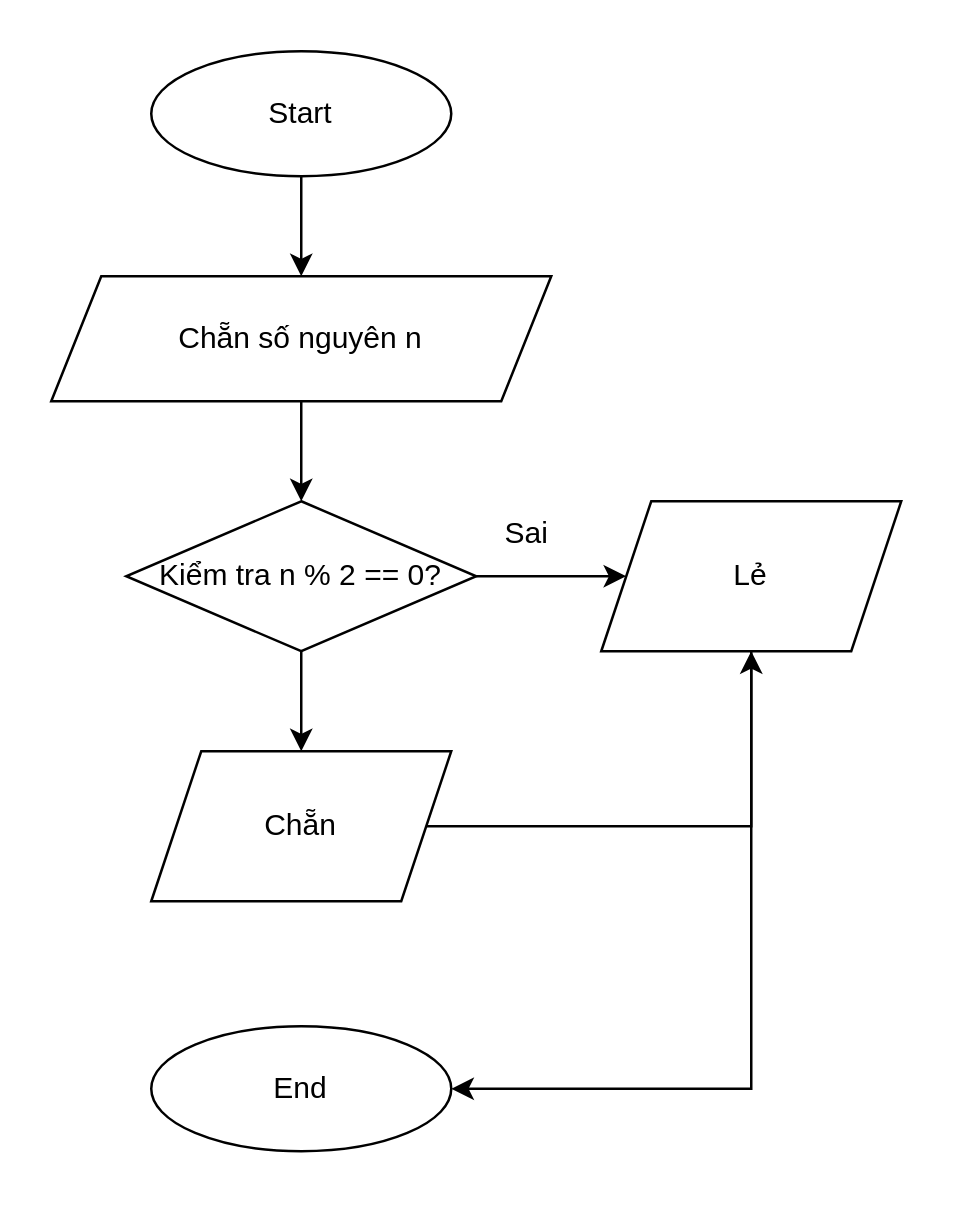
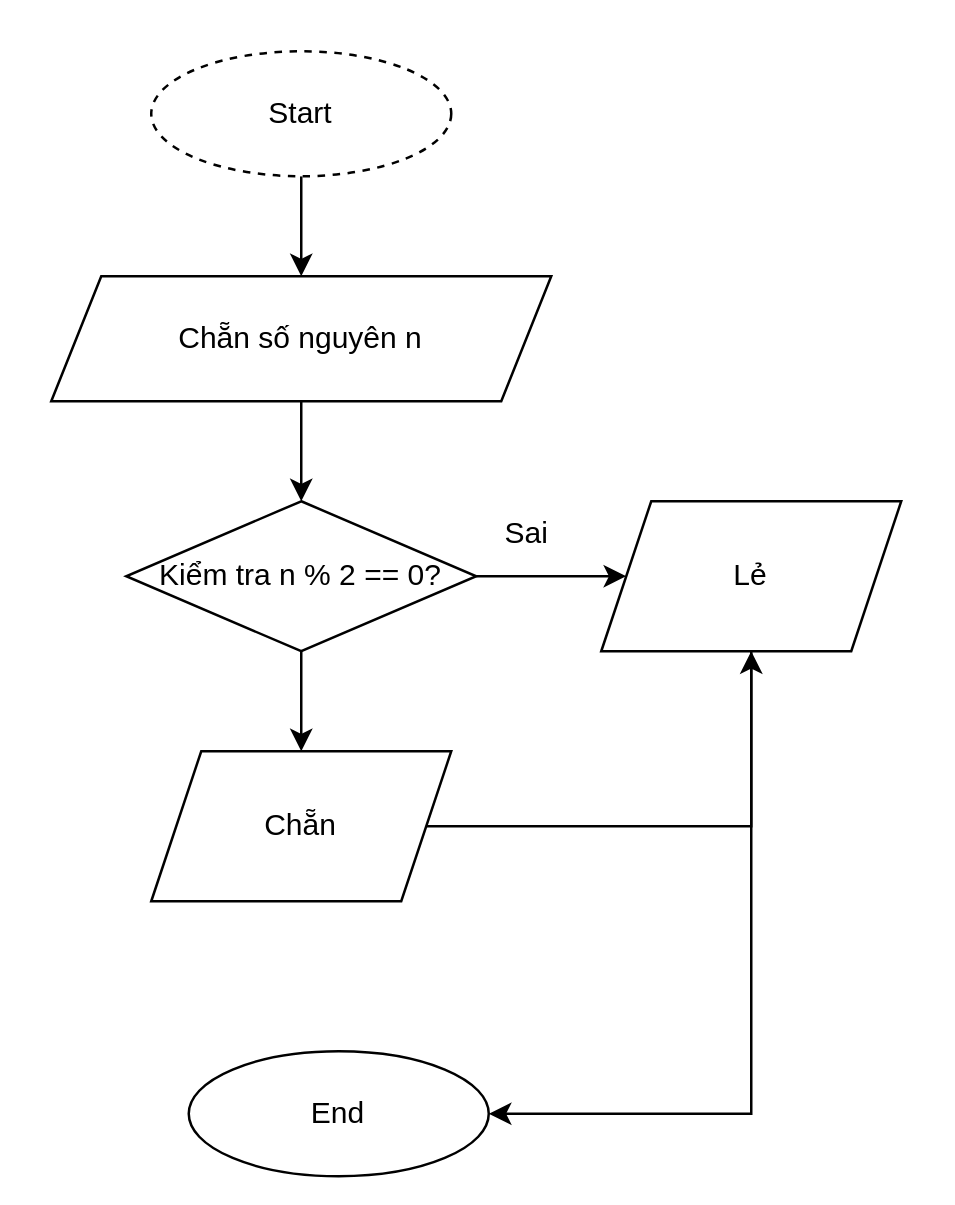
(301, 114) -> (301, 114)
(301, 1089) -> (339, 1114)
